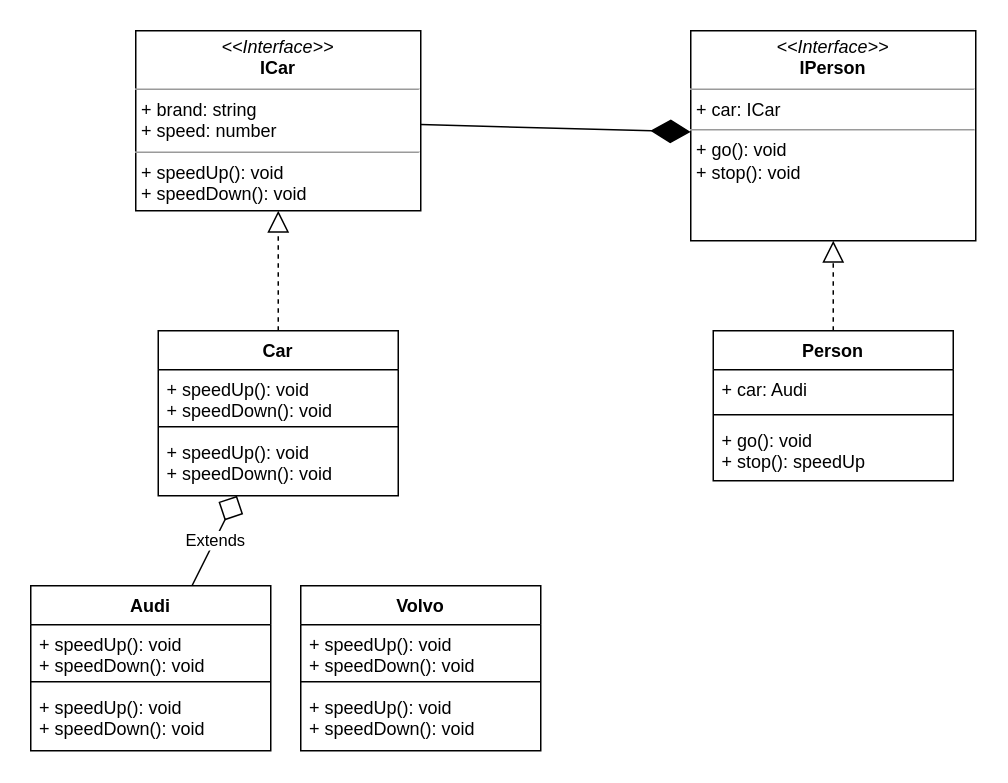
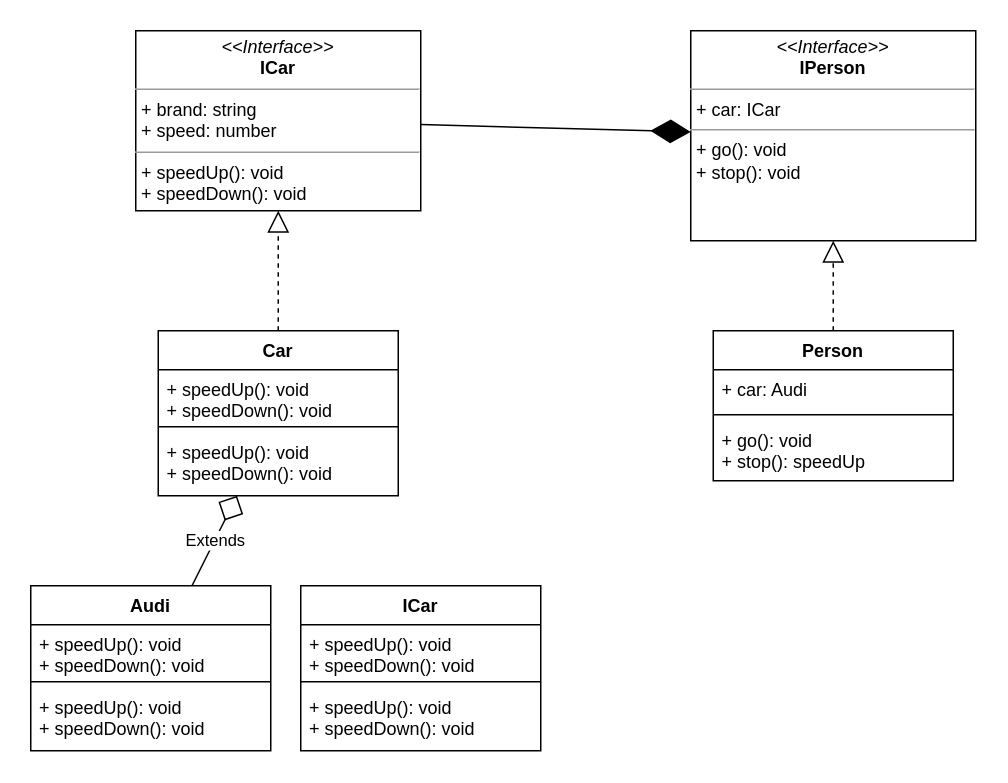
(421, 607) -> (421, 607)
